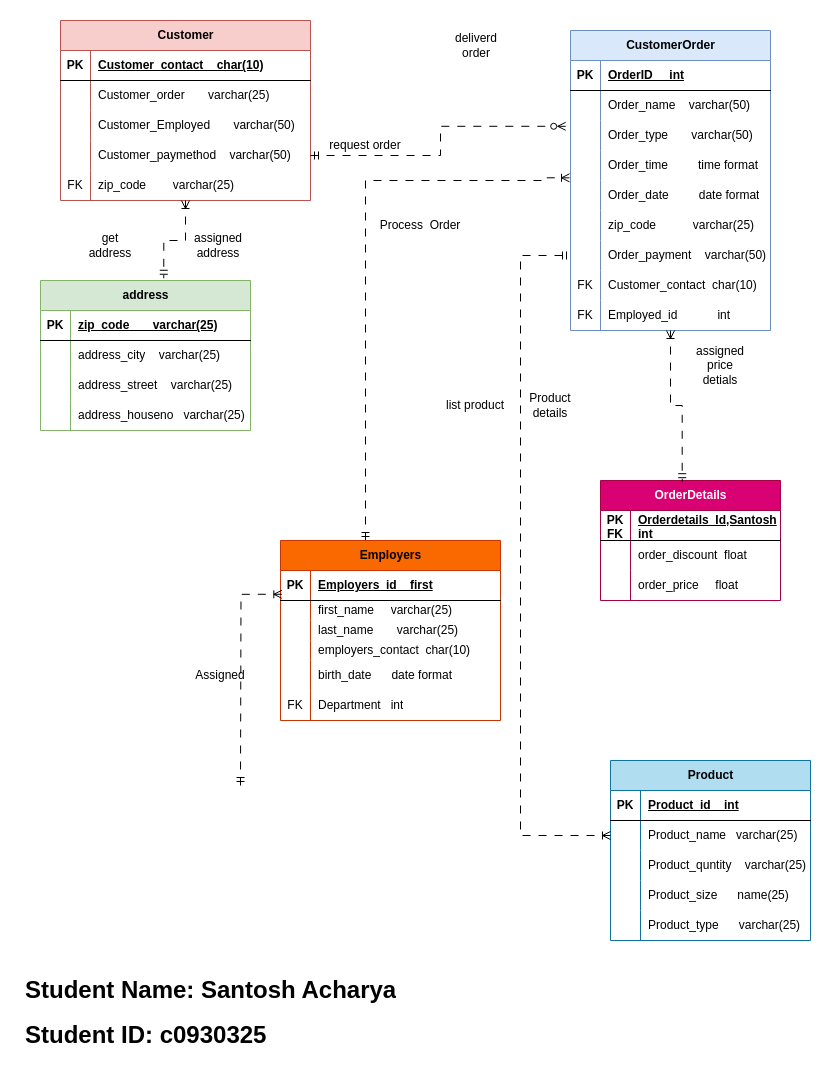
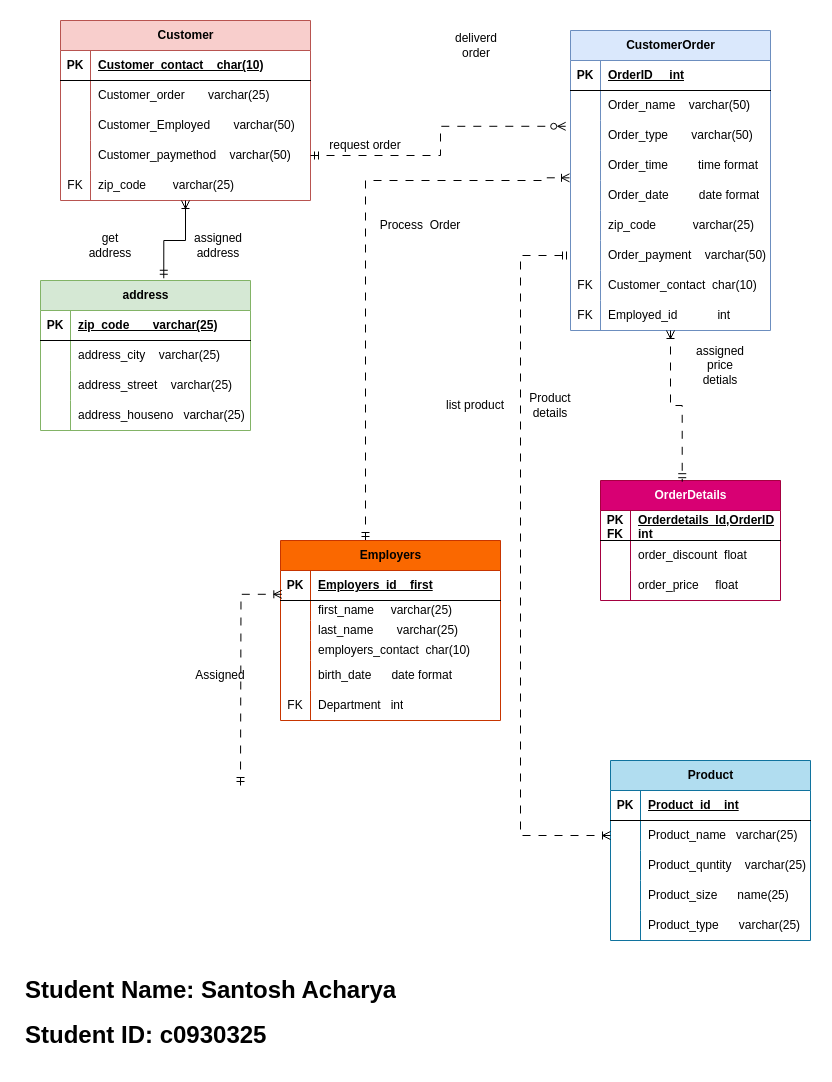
(175, 241) -> (175, 241)
(710, 526) -> (710, 526)
